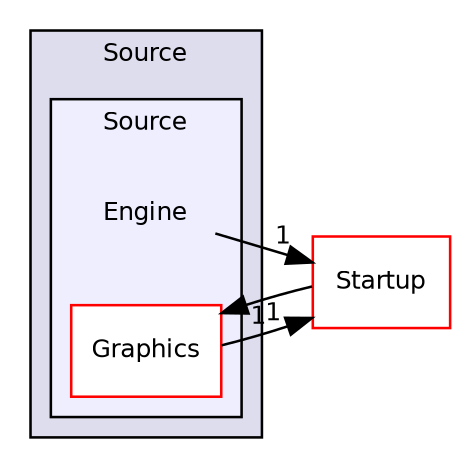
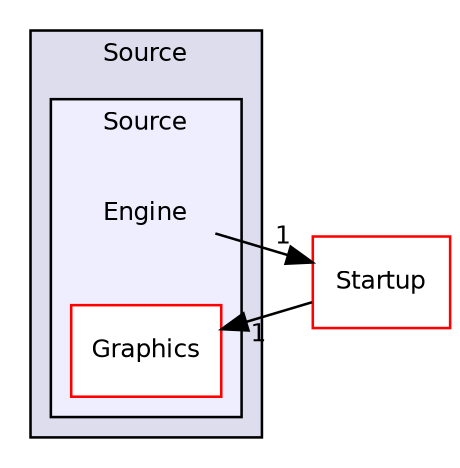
(255, 336) -> none
